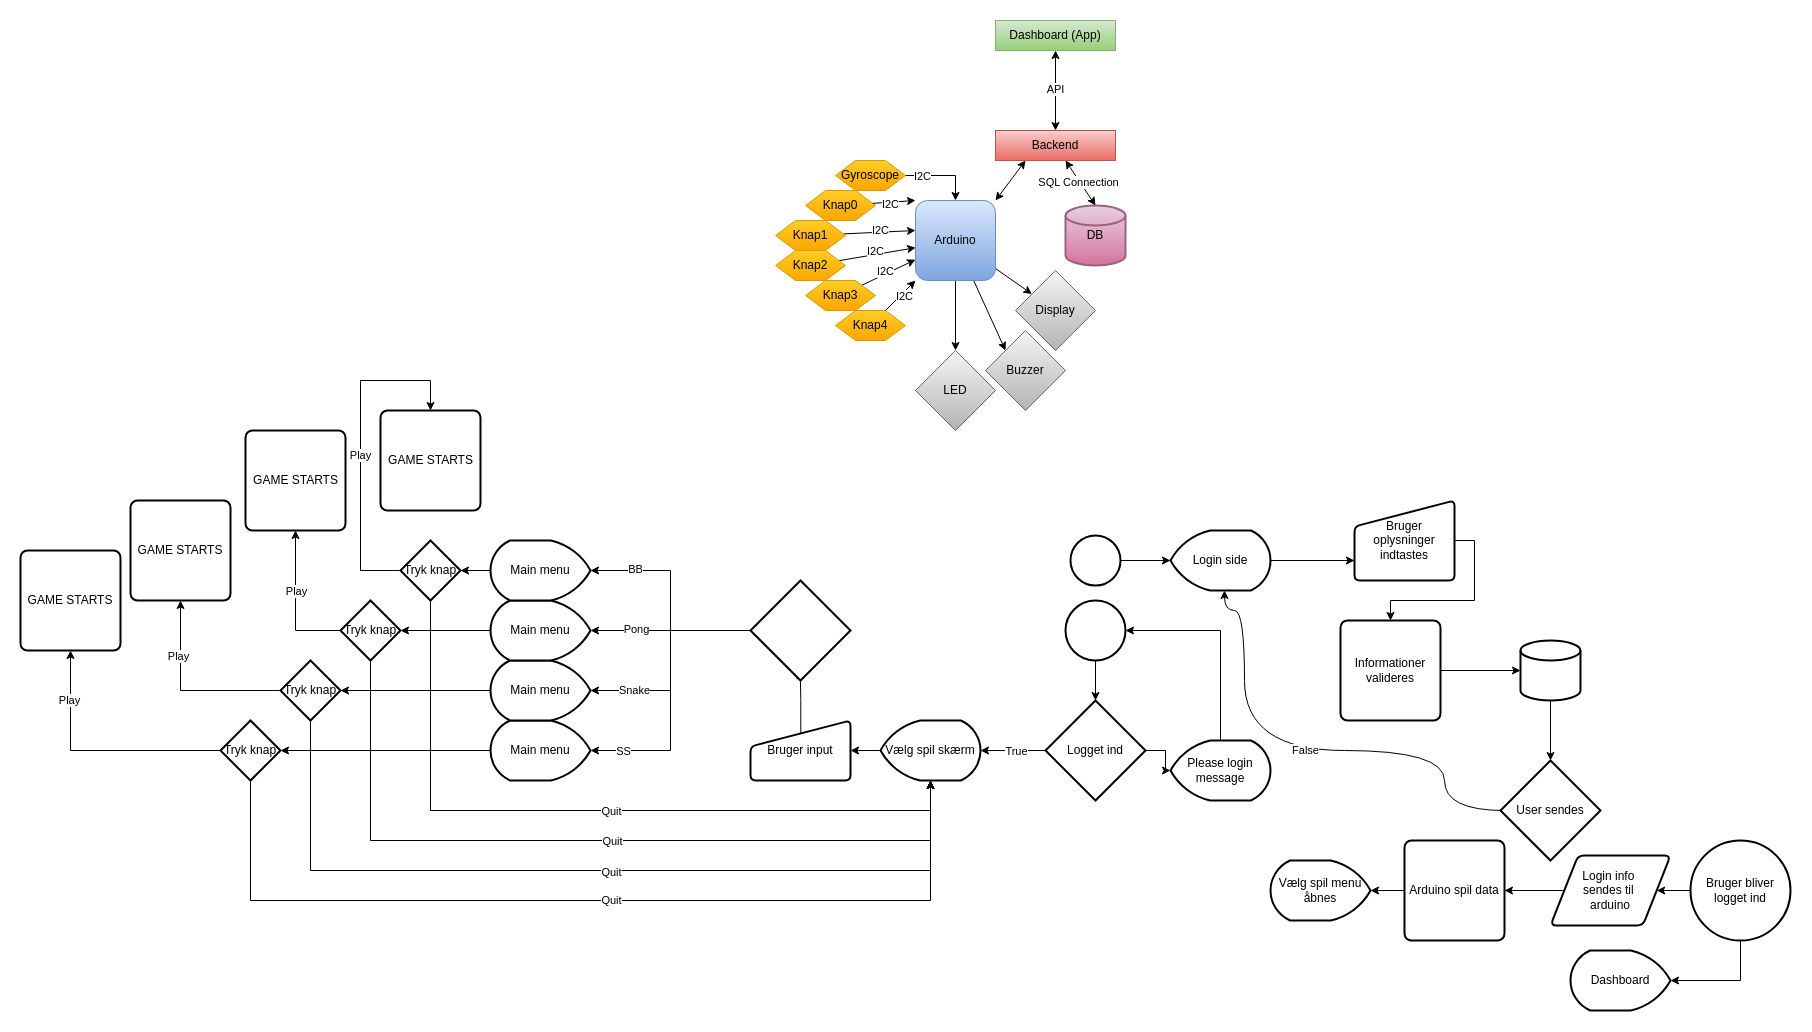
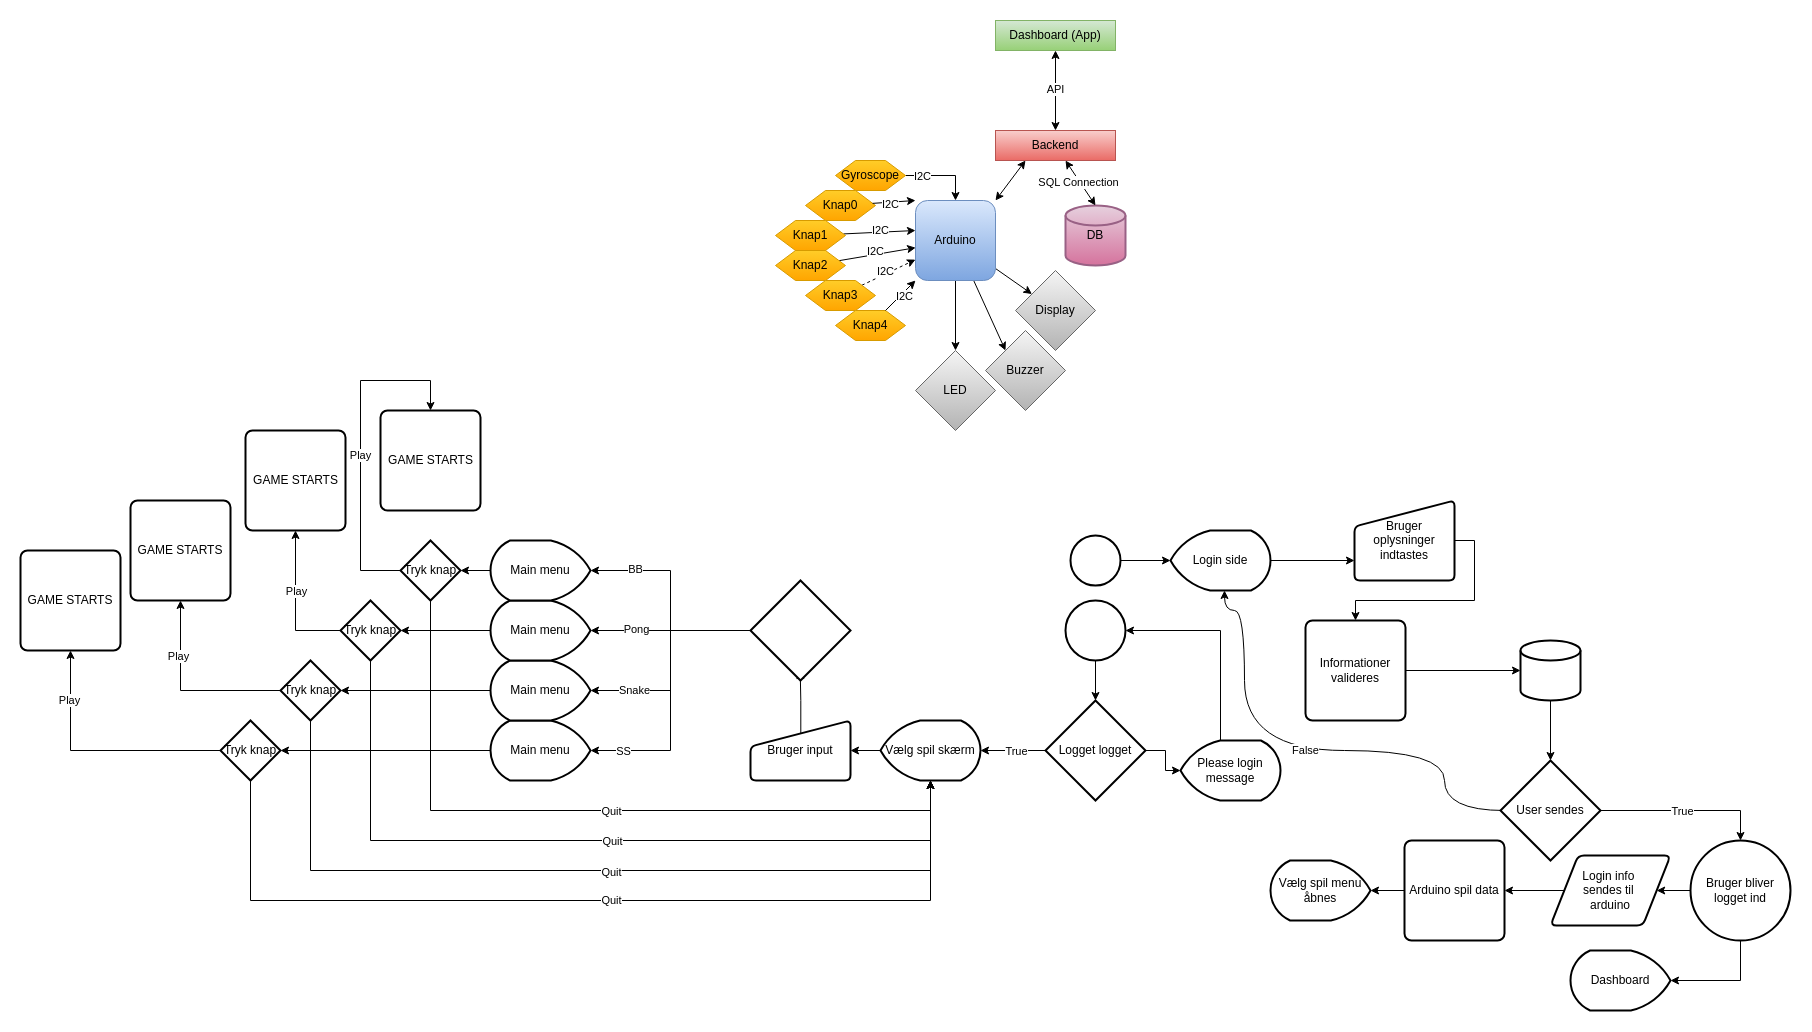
(870, 281) -> (870, 281)
(1391, 671) -> (1356, 671)
(1096, 751) -> (1096, 751)
(1221, 771) -> (1231, 771)
none -> (1682, 811)
